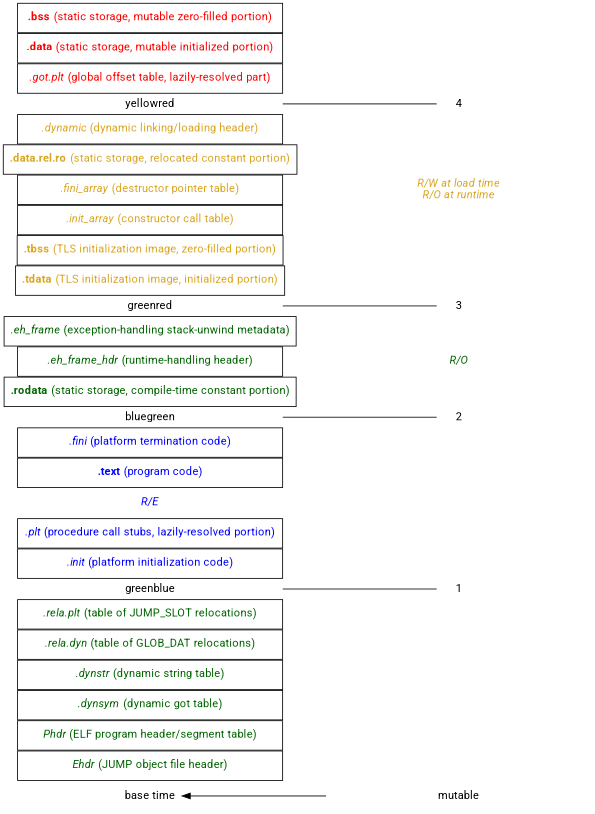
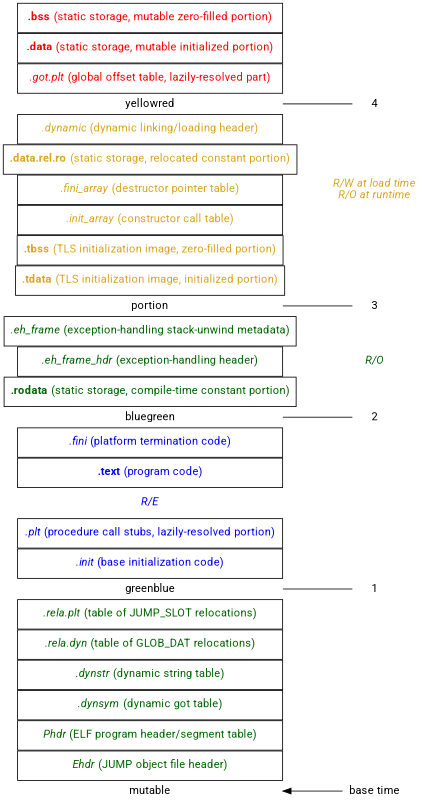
(150, 306) -> (150, 306)
(186, 360) -> (186, 360)
(159, 562) -> (159, 562)
(258, 796) -> (317, 791)
